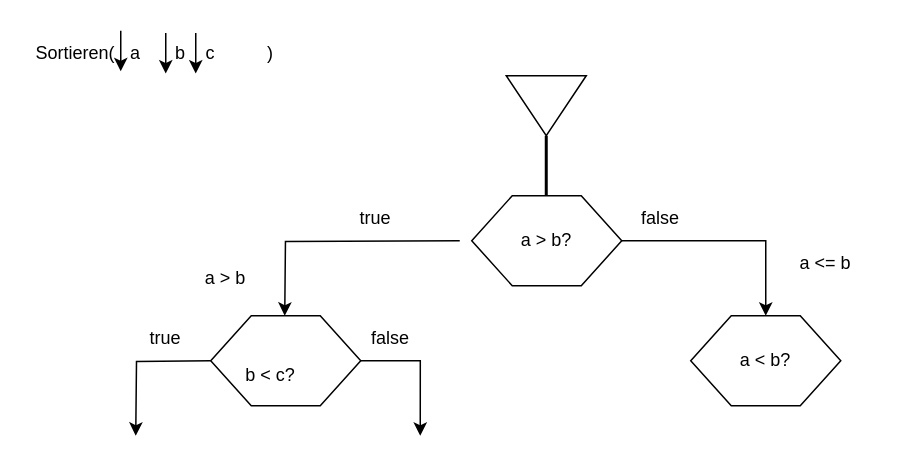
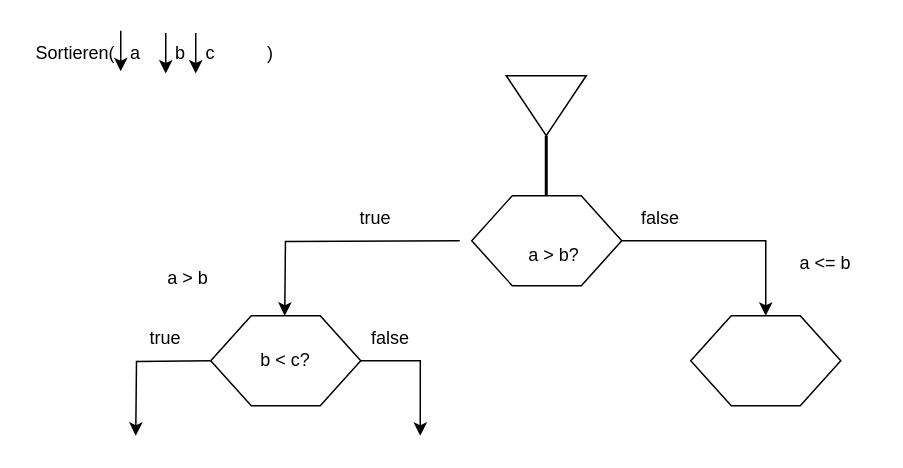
(547, 241) -> (554, 256)
(226, 278) -> (188, 278)
(766, 361) -> none
(271, 376) -> (286, 361)
